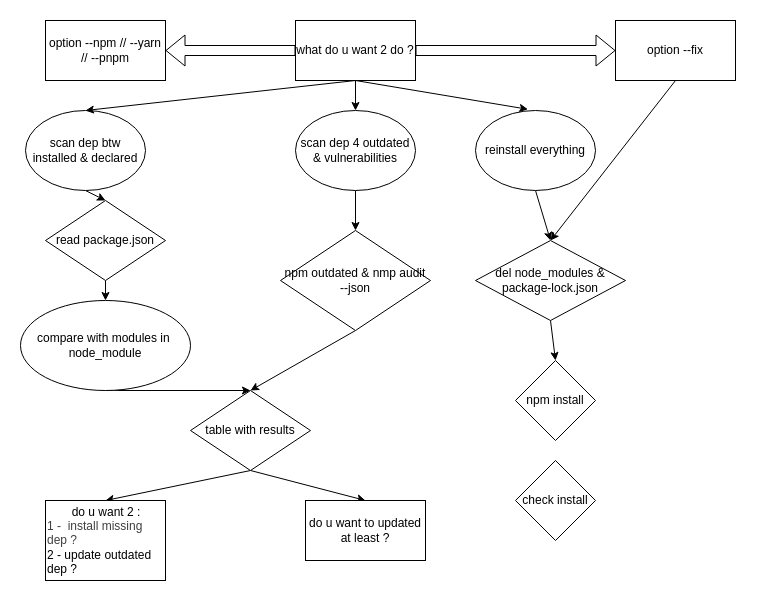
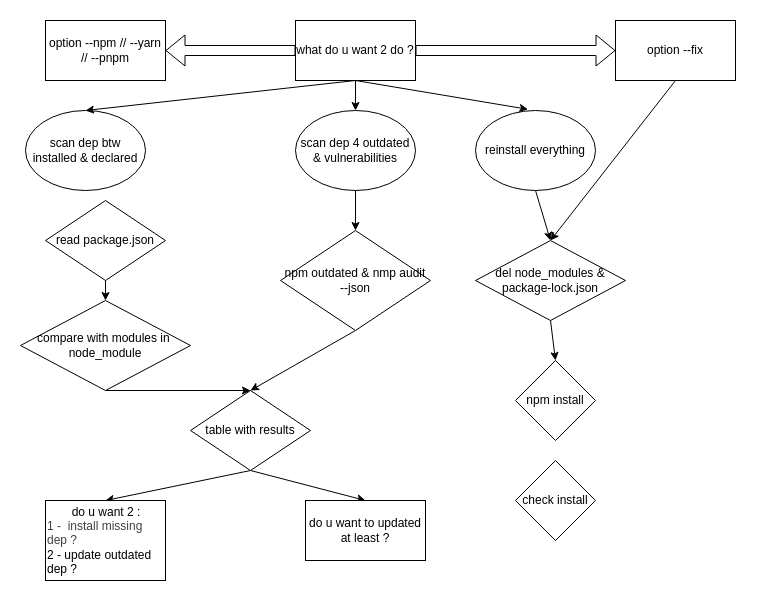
(92, 194) -> none
(106, 346) -> (106, 346)
